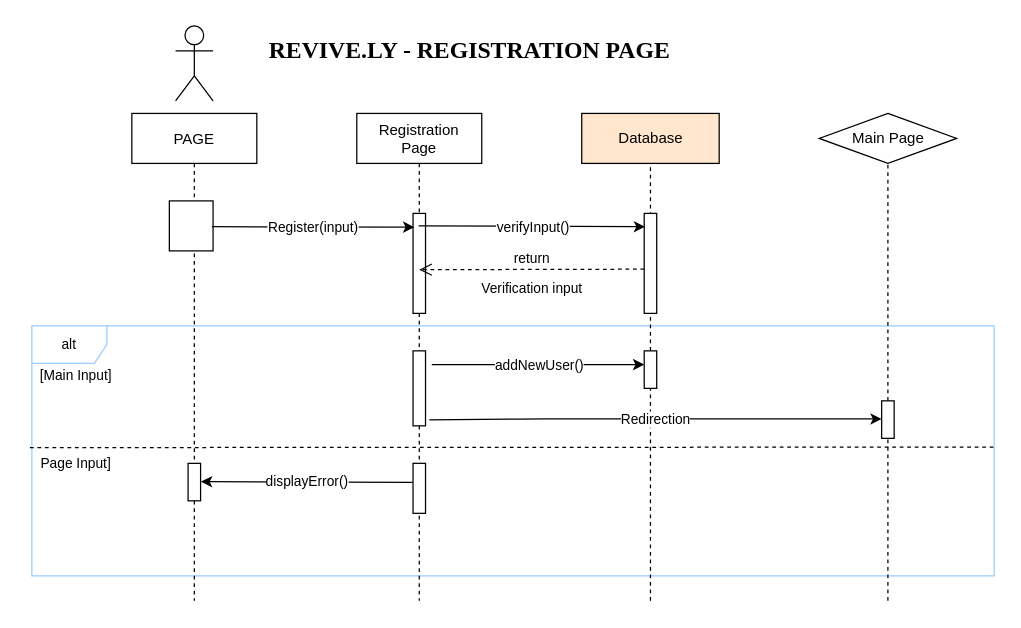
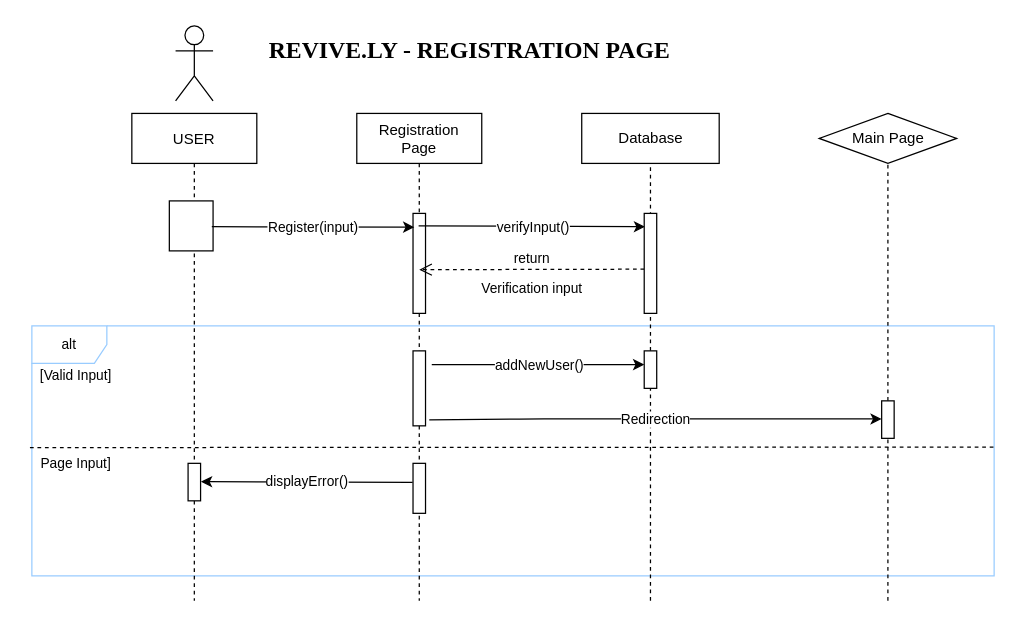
(651, 138) -> (651, 138)
(194, 139) -> (194, 139)
(76, 376) -> (76, 376)
